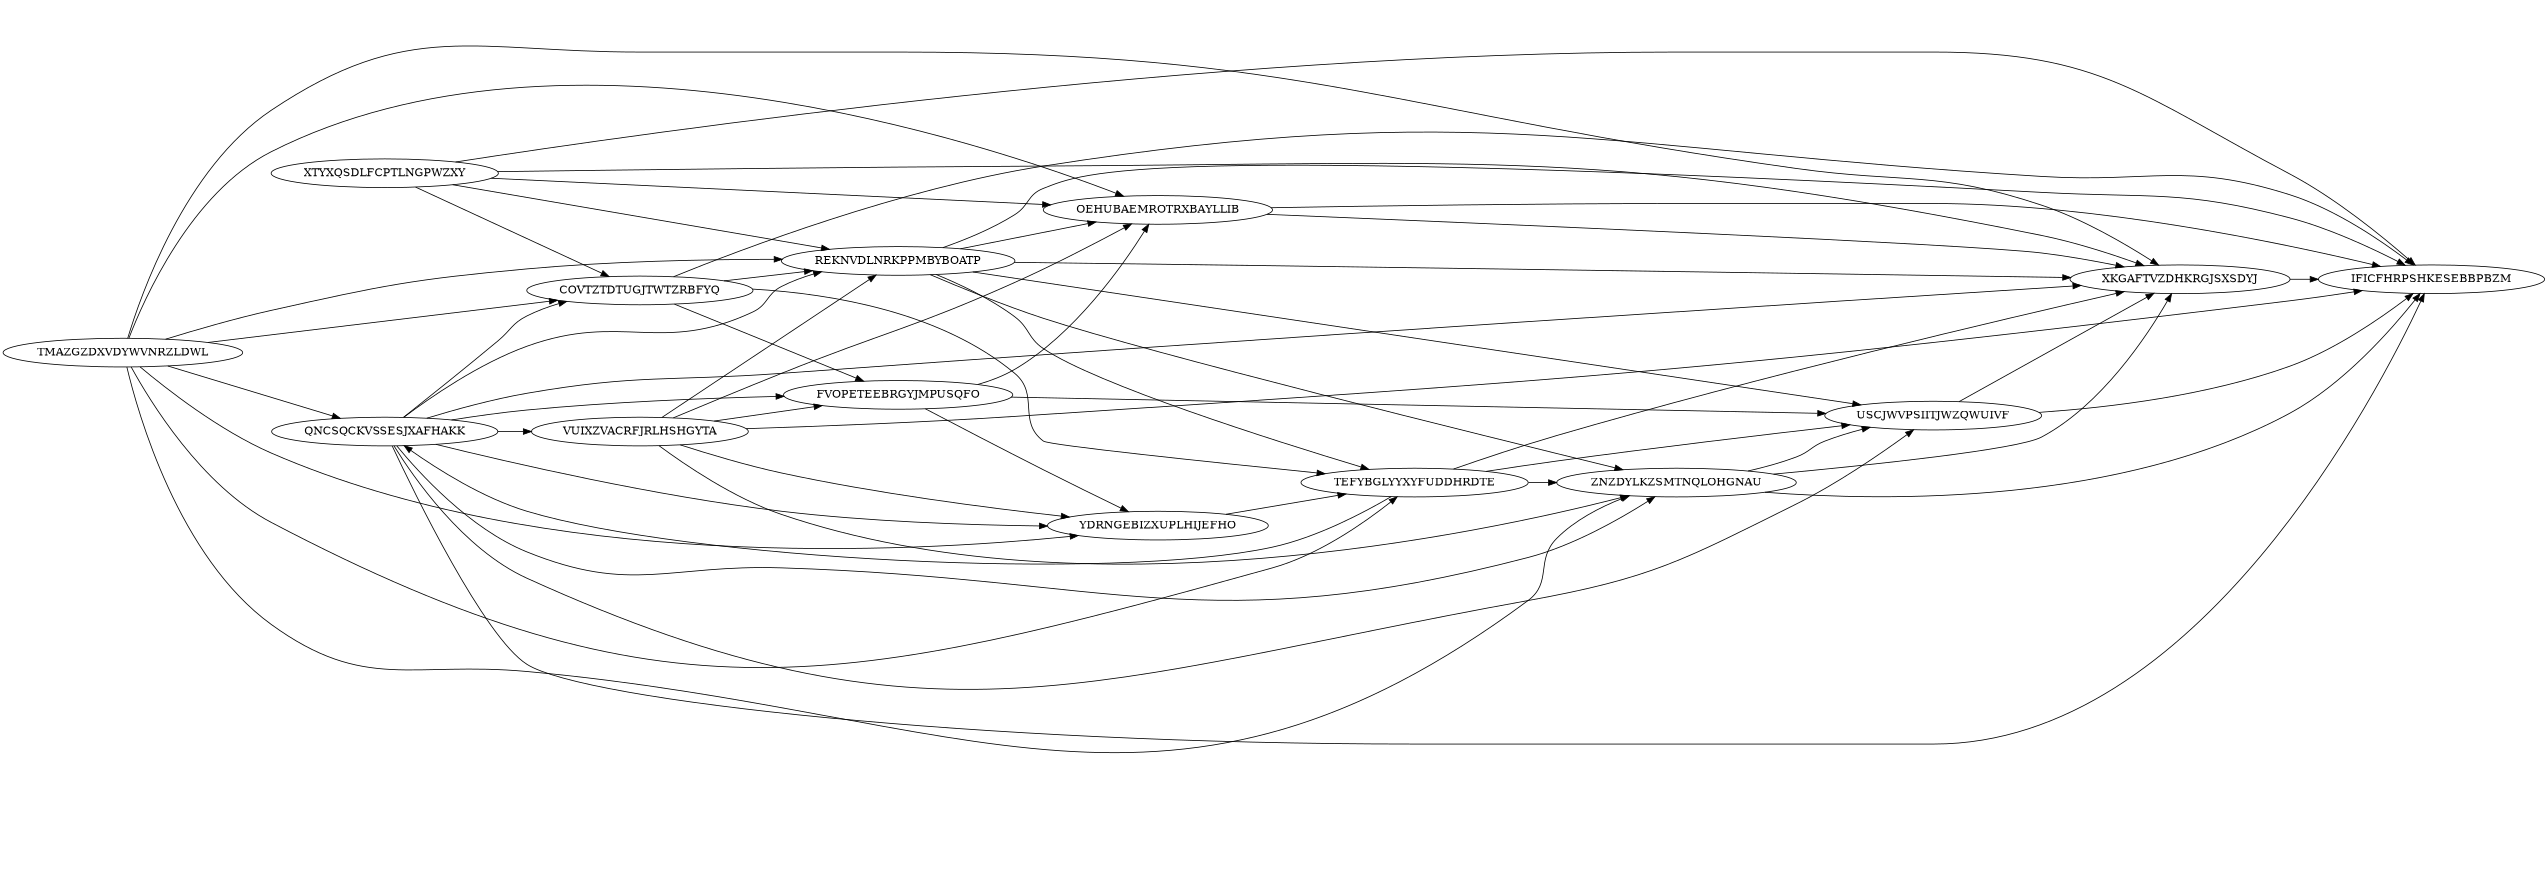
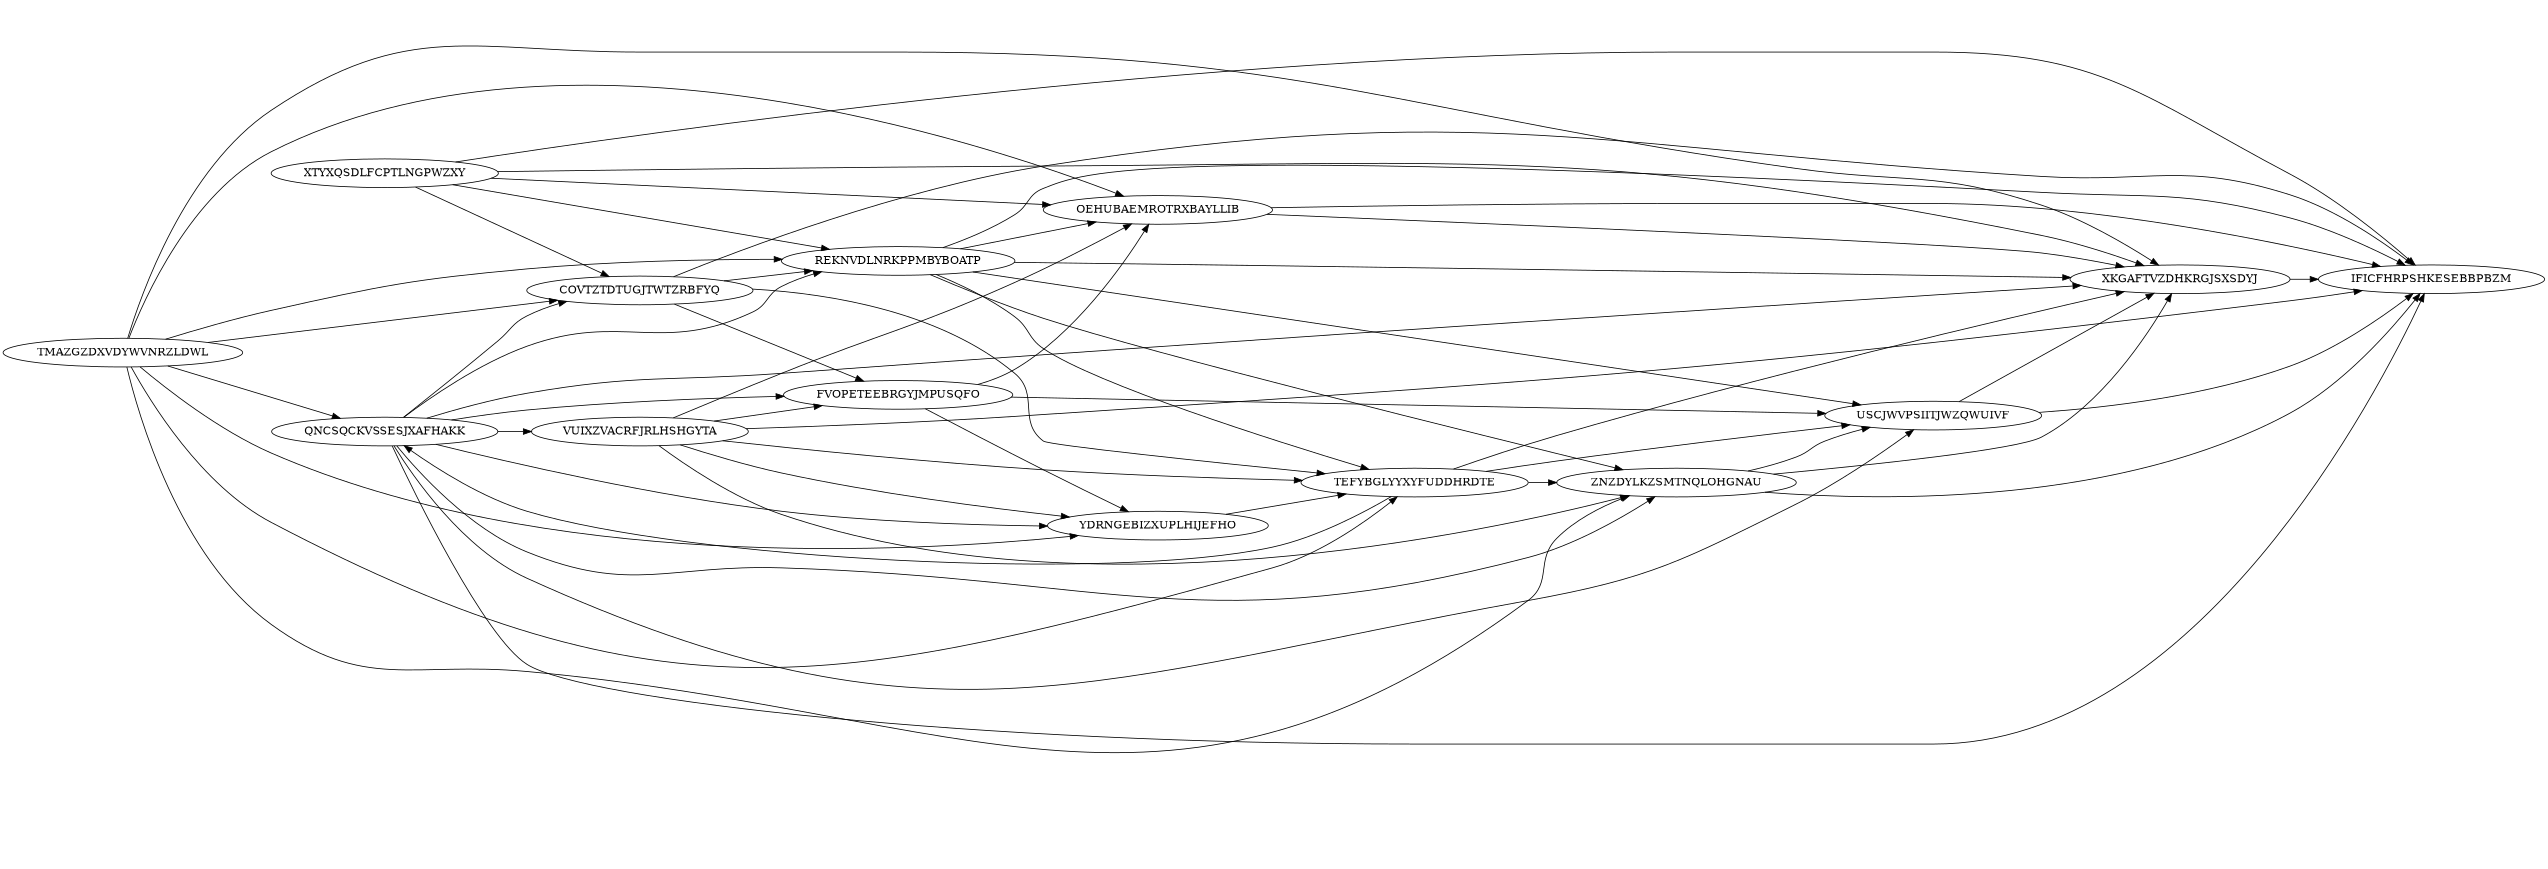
(766, 348) -> (1008, 467)
